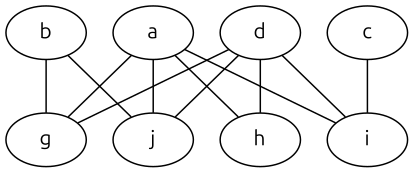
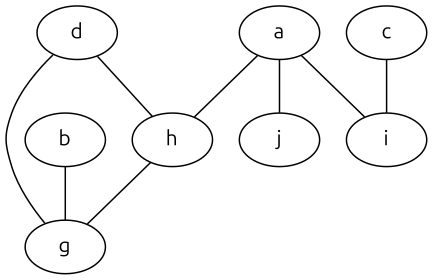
(93, 80) -> none
(106, 80) -> (119, 193)
(213, 80) -> none
(314, 86) -> none
